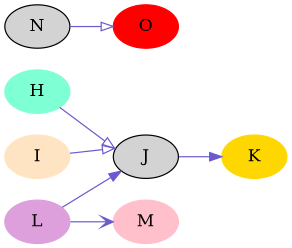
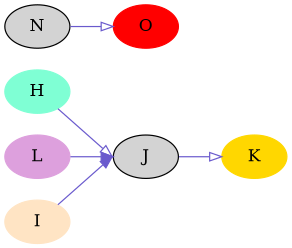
(86, 151) -> (80, 185)
(194, 157) -> (194, 157)
(146, 222) -> none
